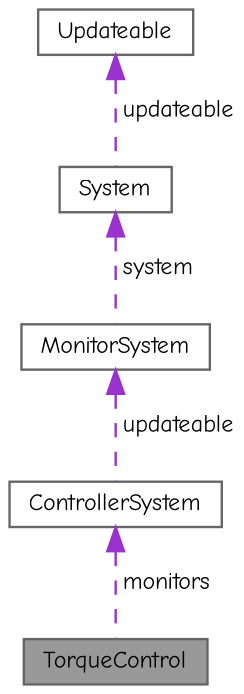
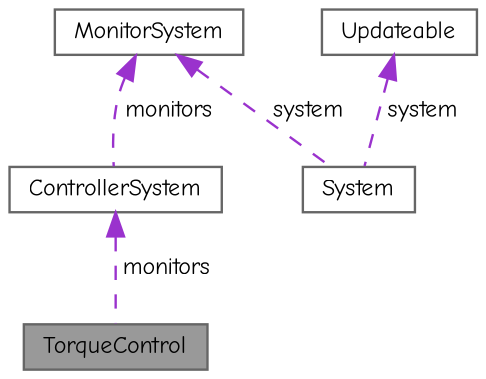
(175, 111) -> (420, 111)
(116, 280) -> (264, 118)
(175, 426) -> (166, 111)
